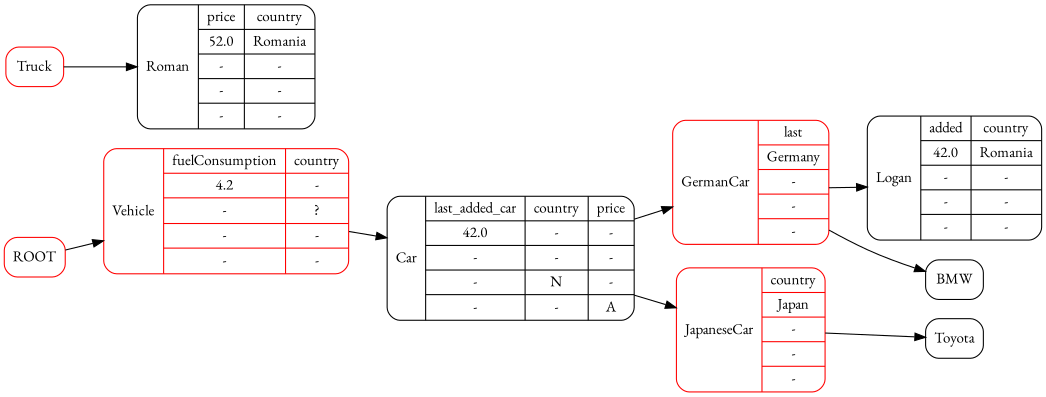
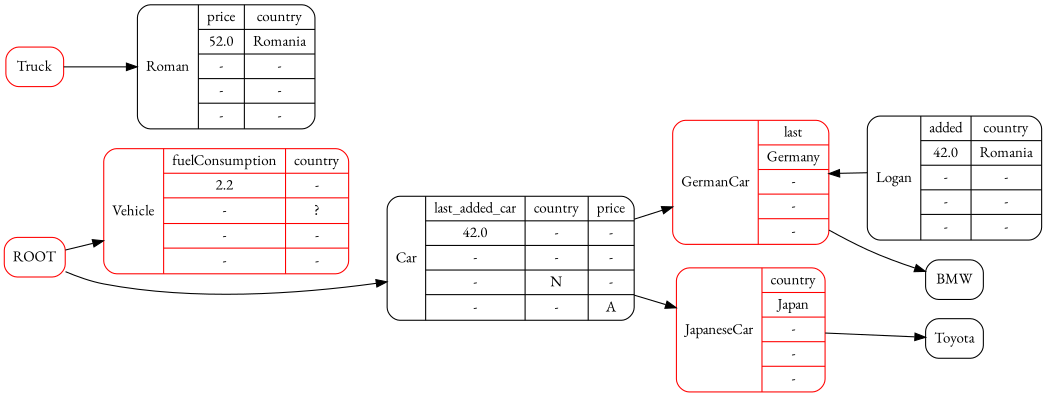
(225, 185) -> (225, 185)
(843, 188) -> (853, 173)
(363, 234) -> (220, 294)
